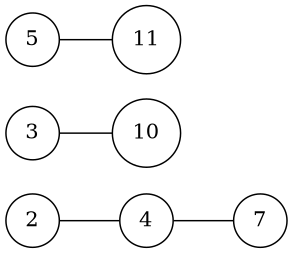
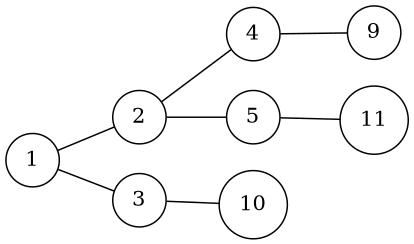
none -> (196, 117)
none -> (33, 160)
(260, 221) -> (374, 33)
